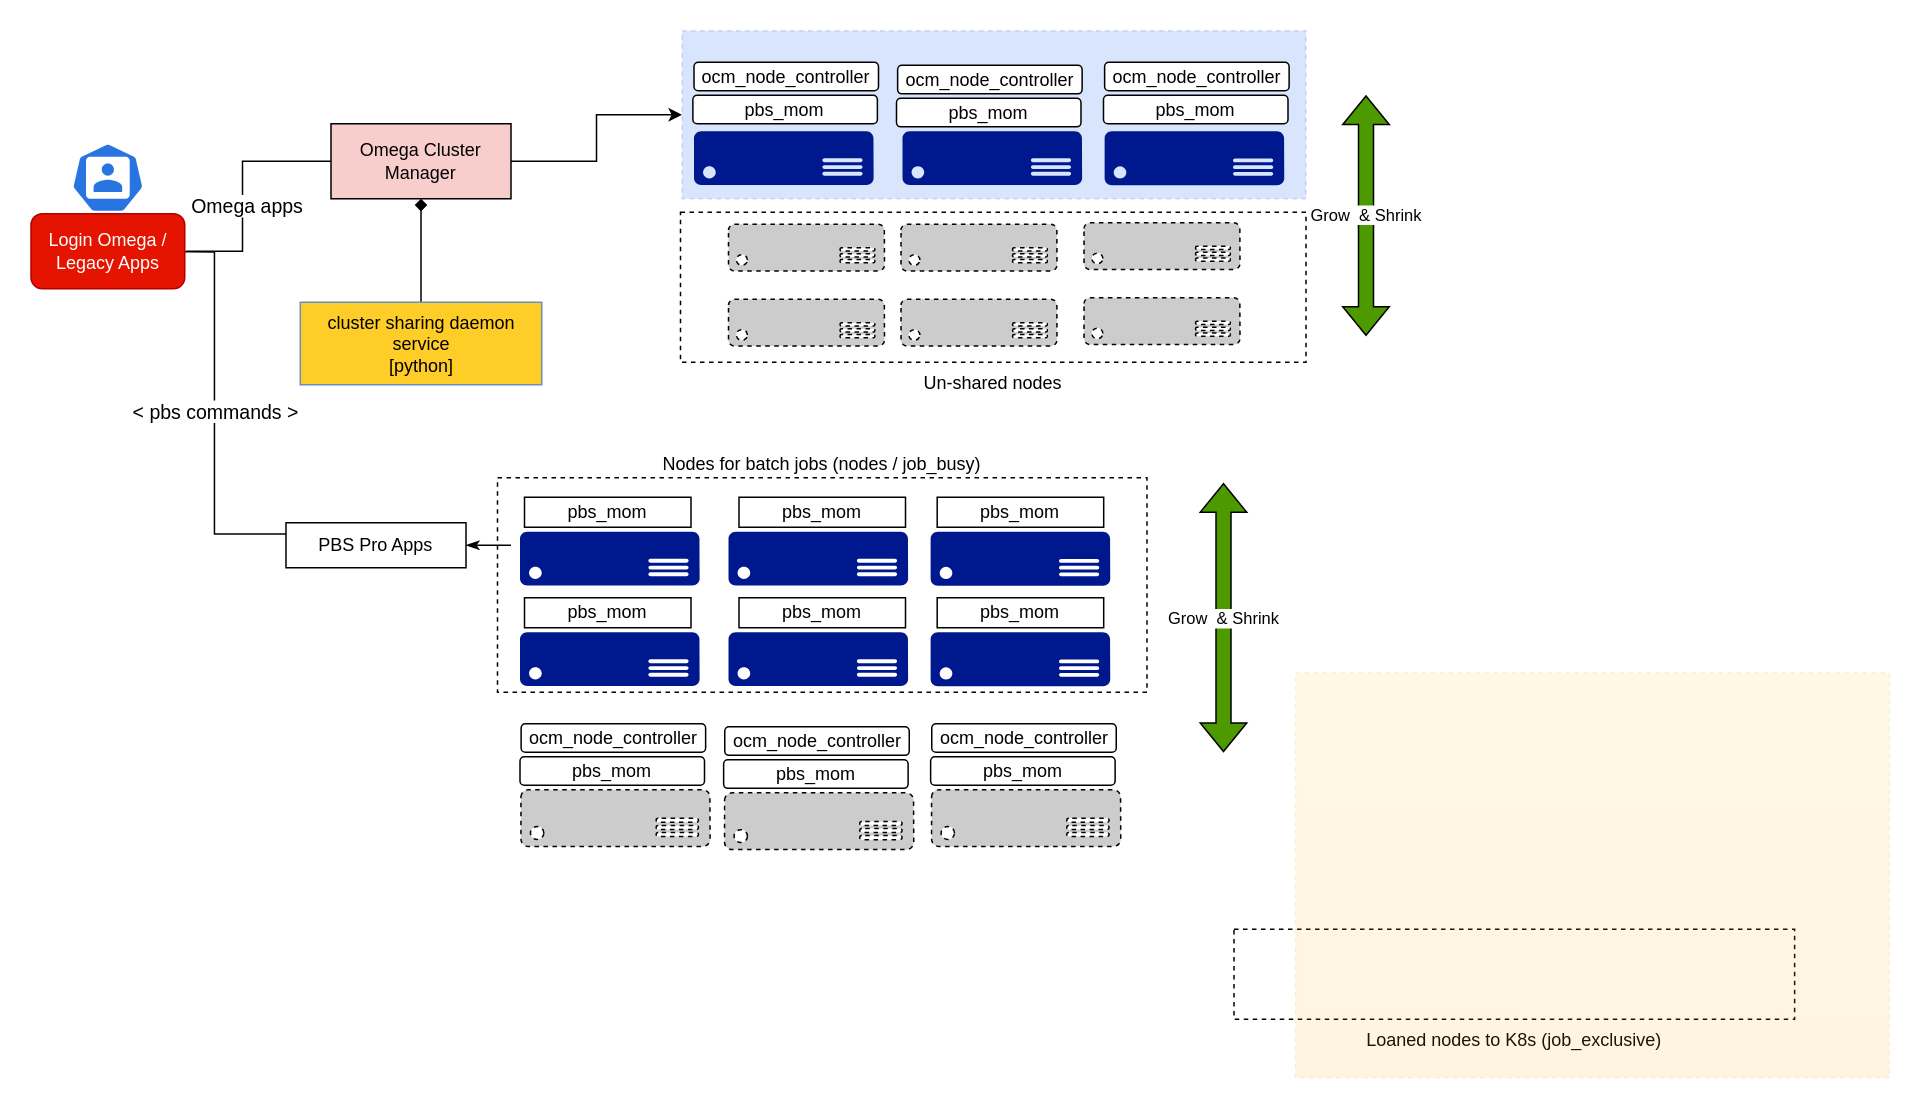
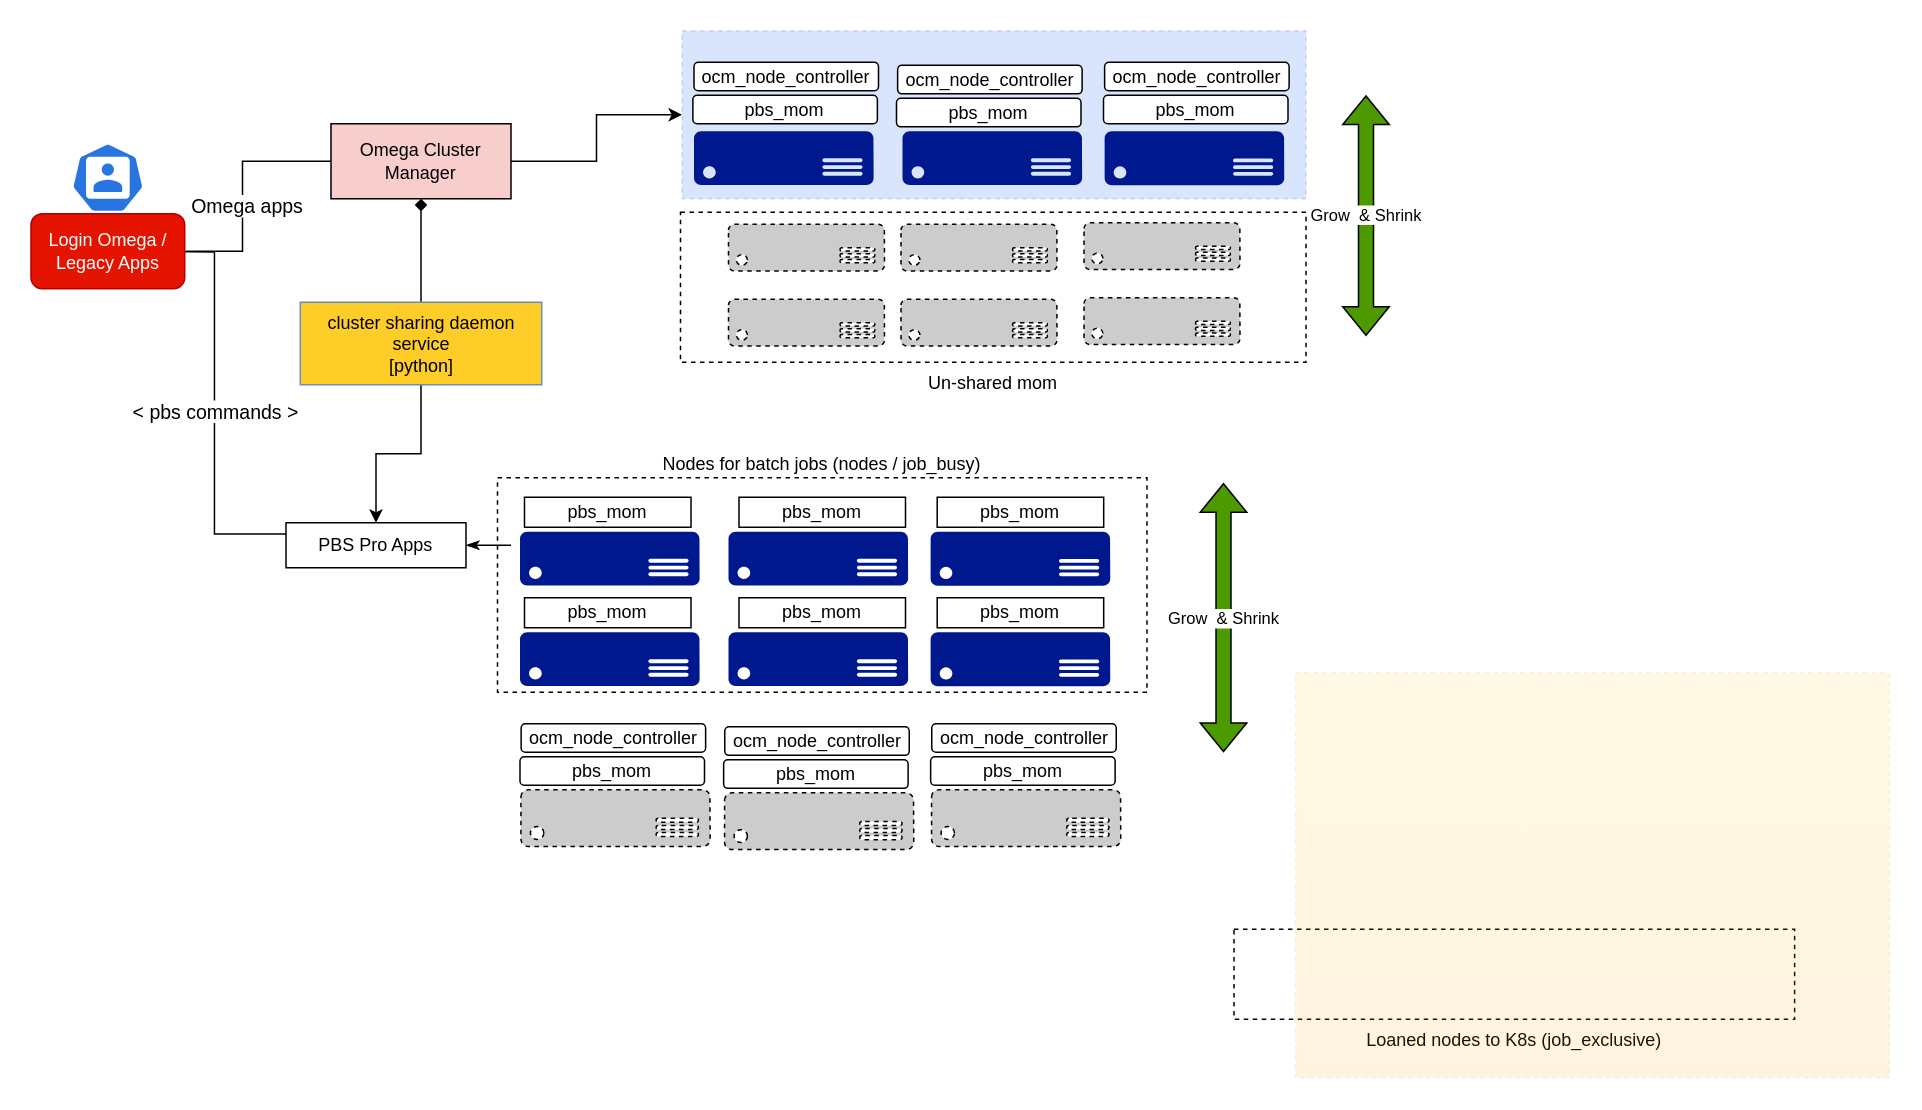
(993, 384) -> (993, 384)
none -> (404, 454)
